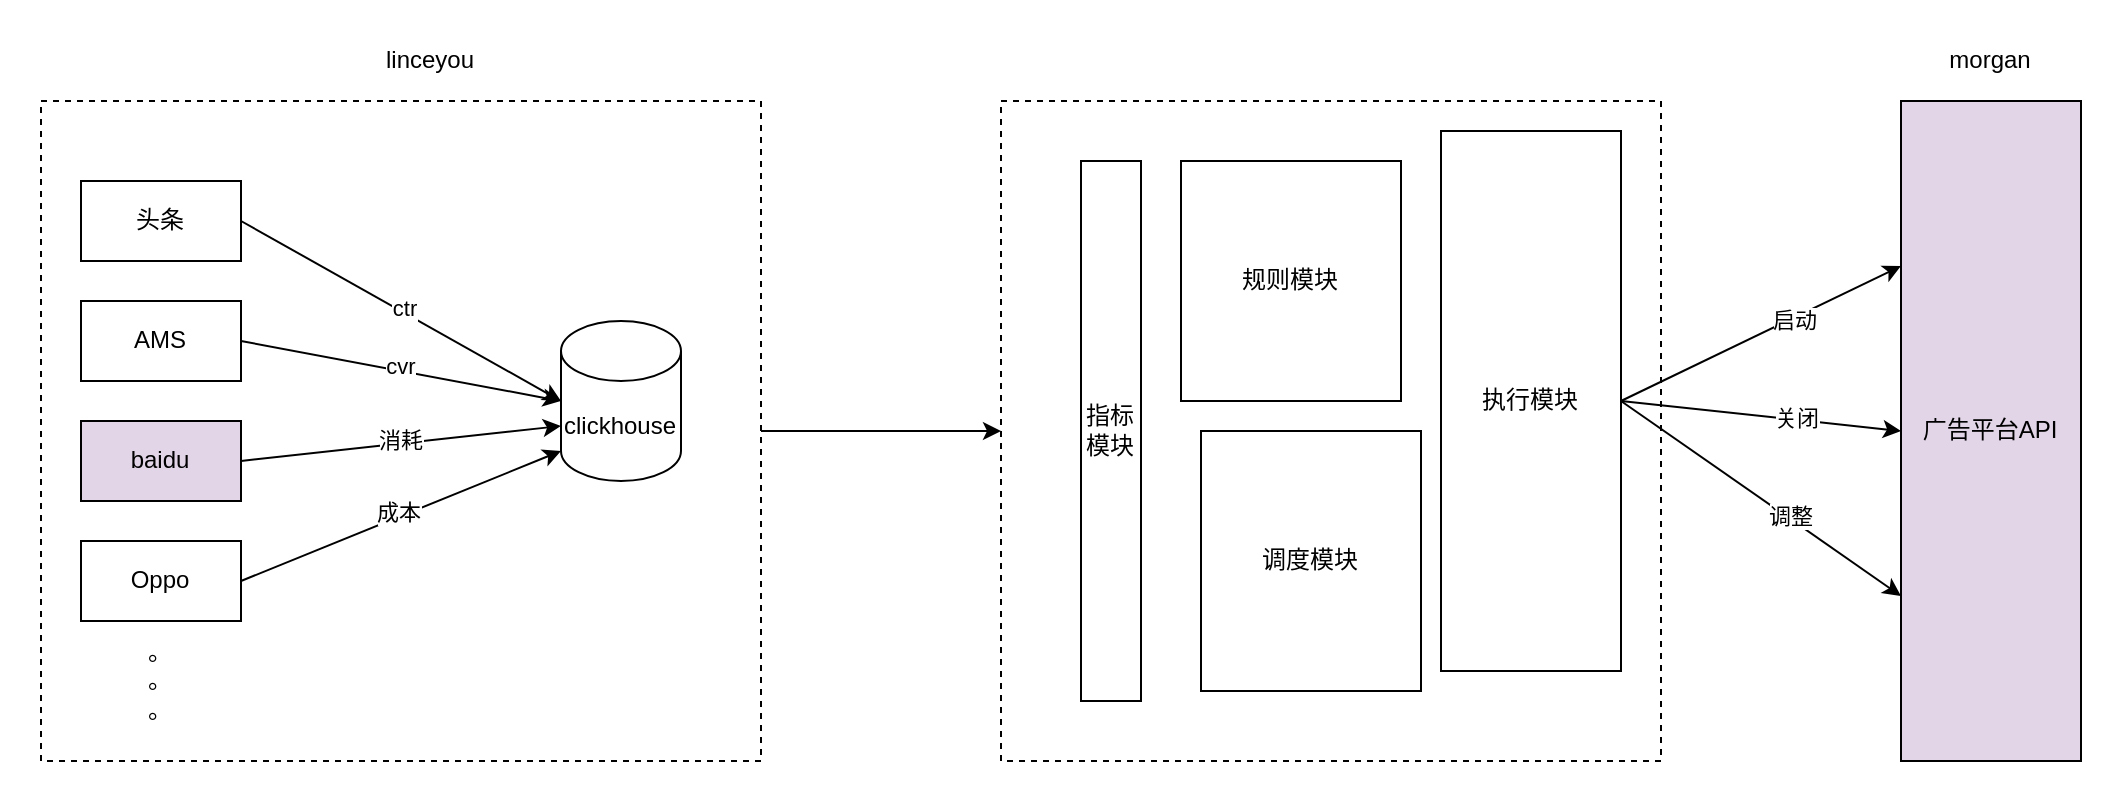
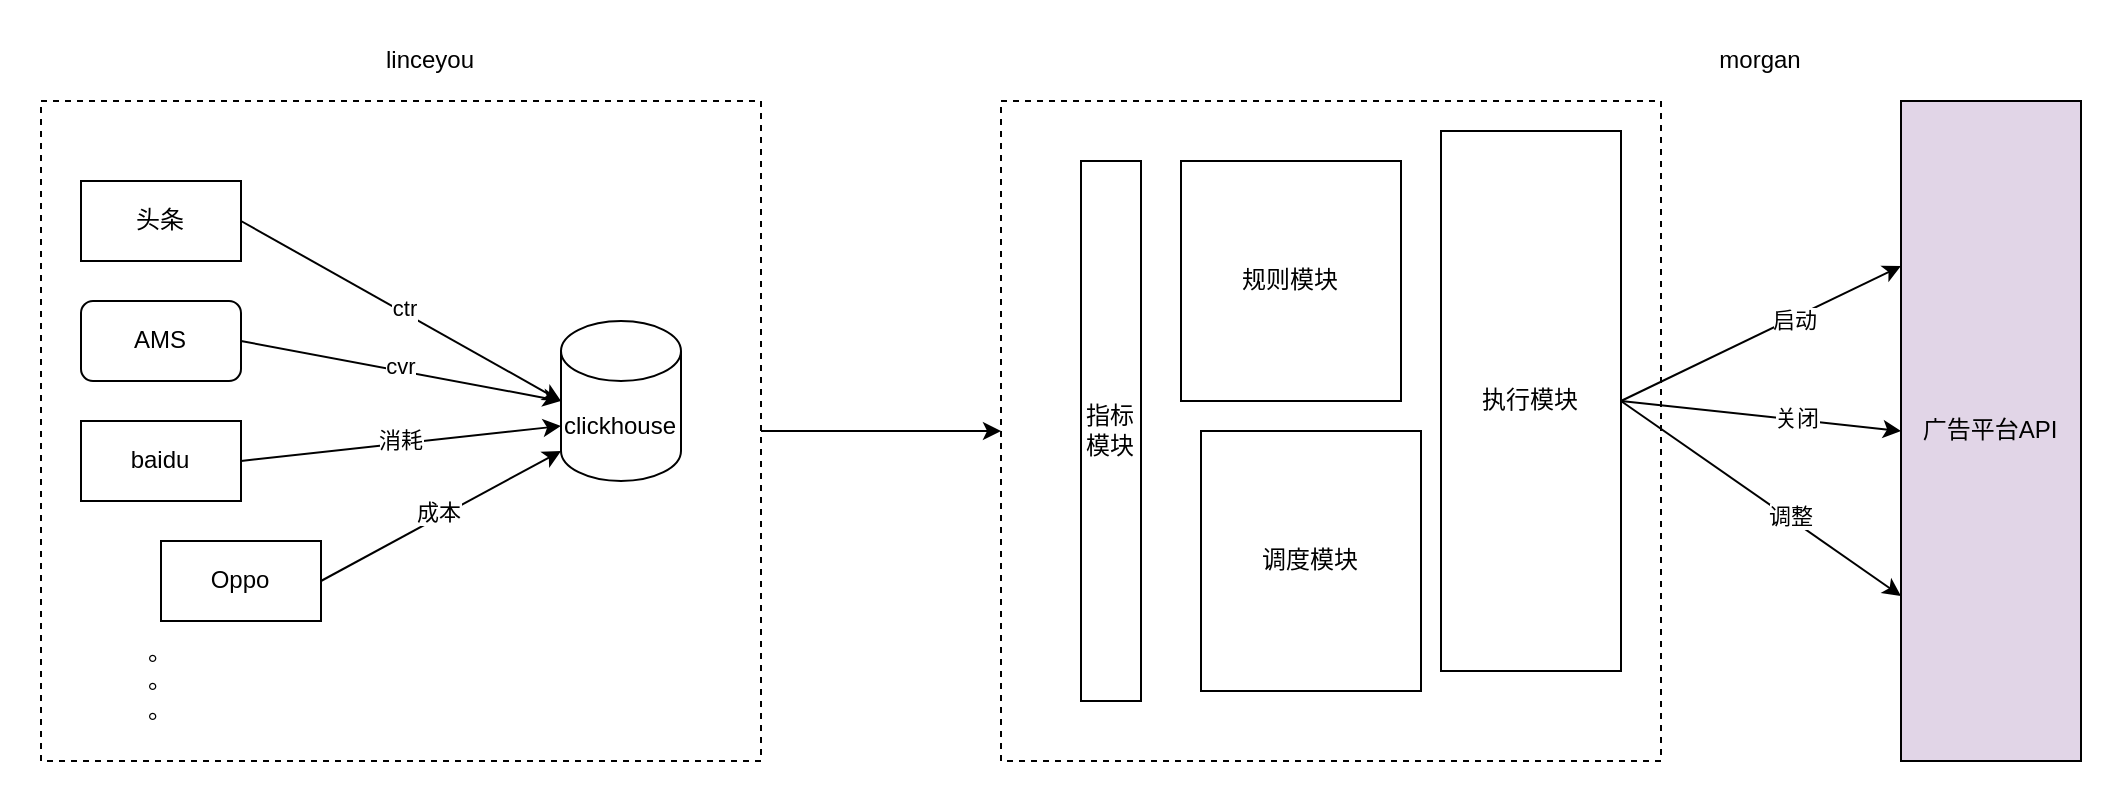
(1991, 61) -> (1761, 61)
(161, 341) -> (161, 341)
(161, 461) -> (161, 461)
(161, 581) -> (241, 581)
